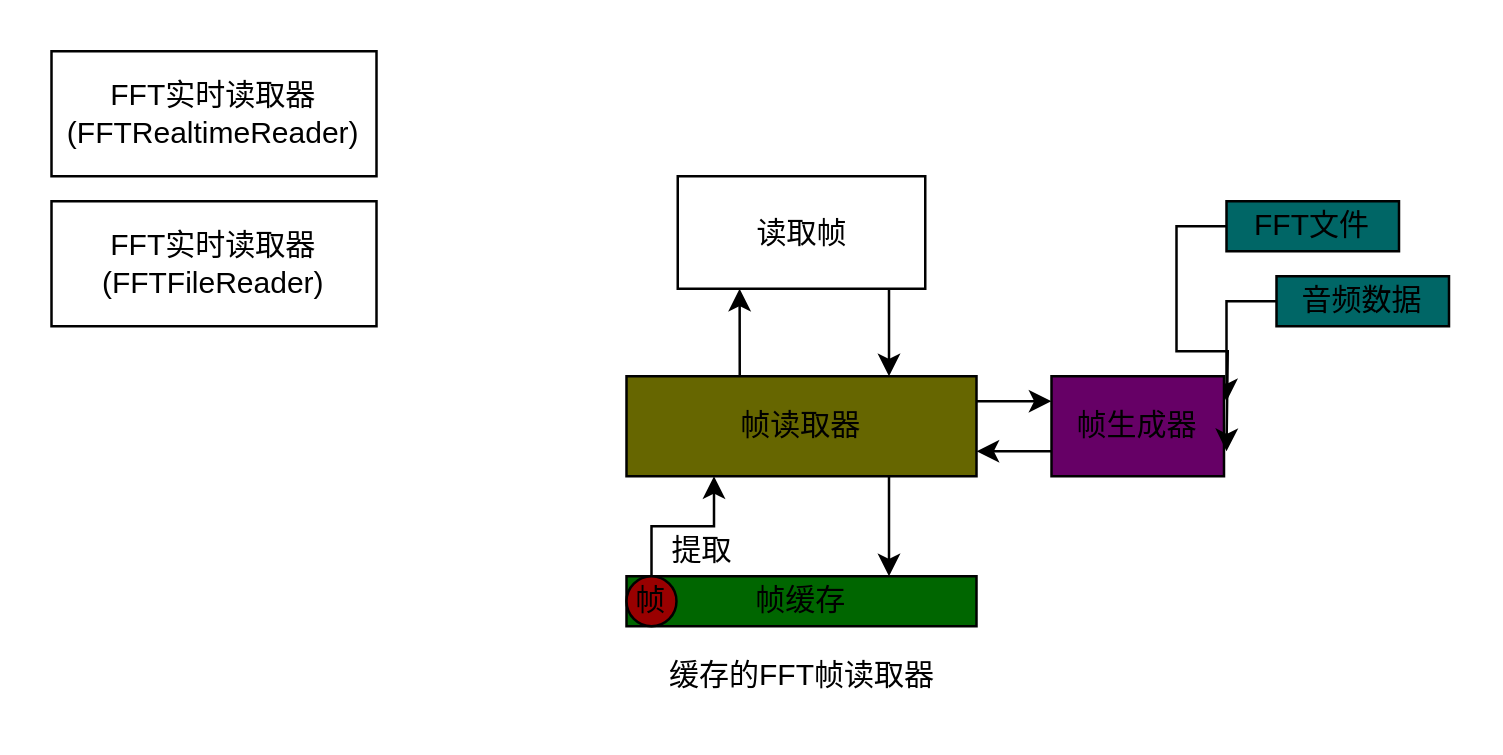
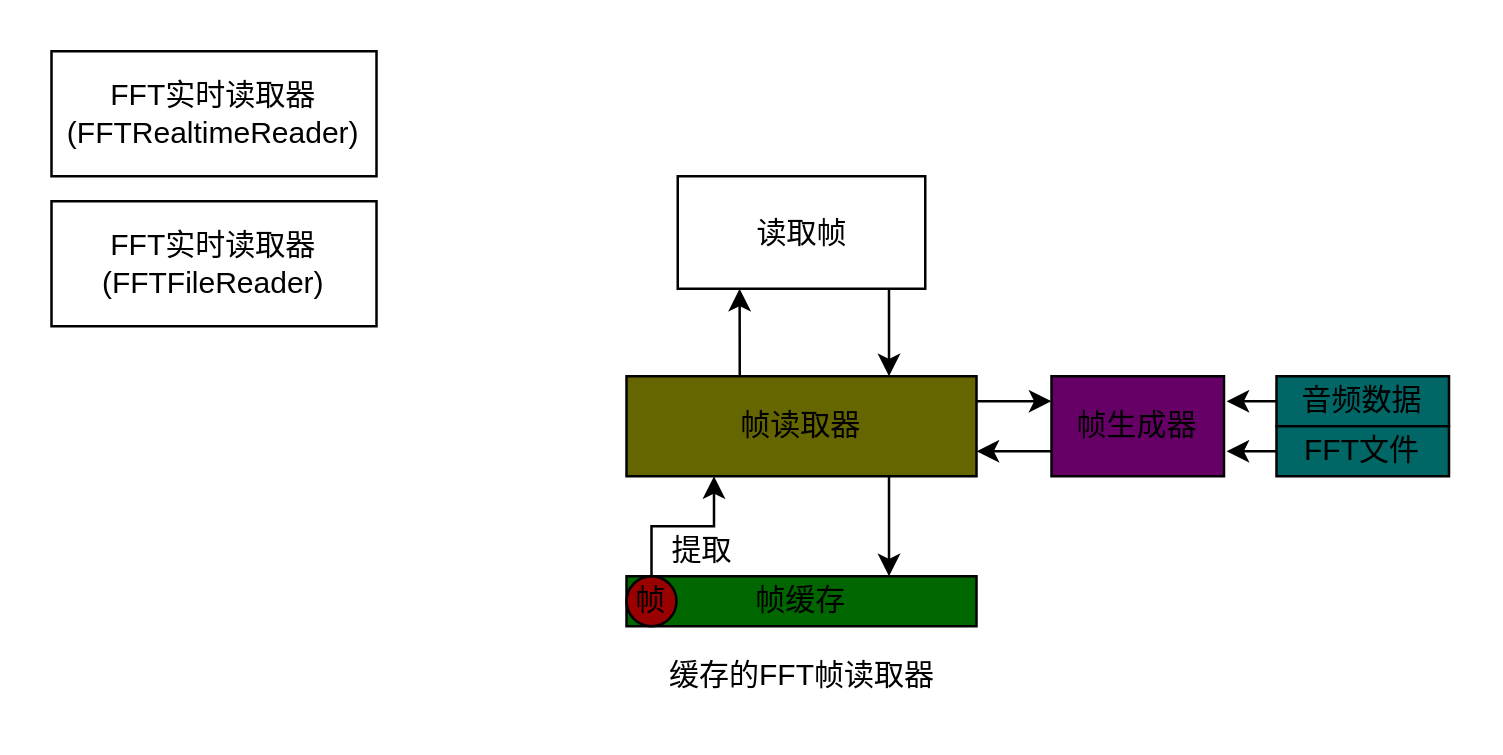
(1313, 226) -> (1363, 451)
(1363, 301) -> (1363, 401)
